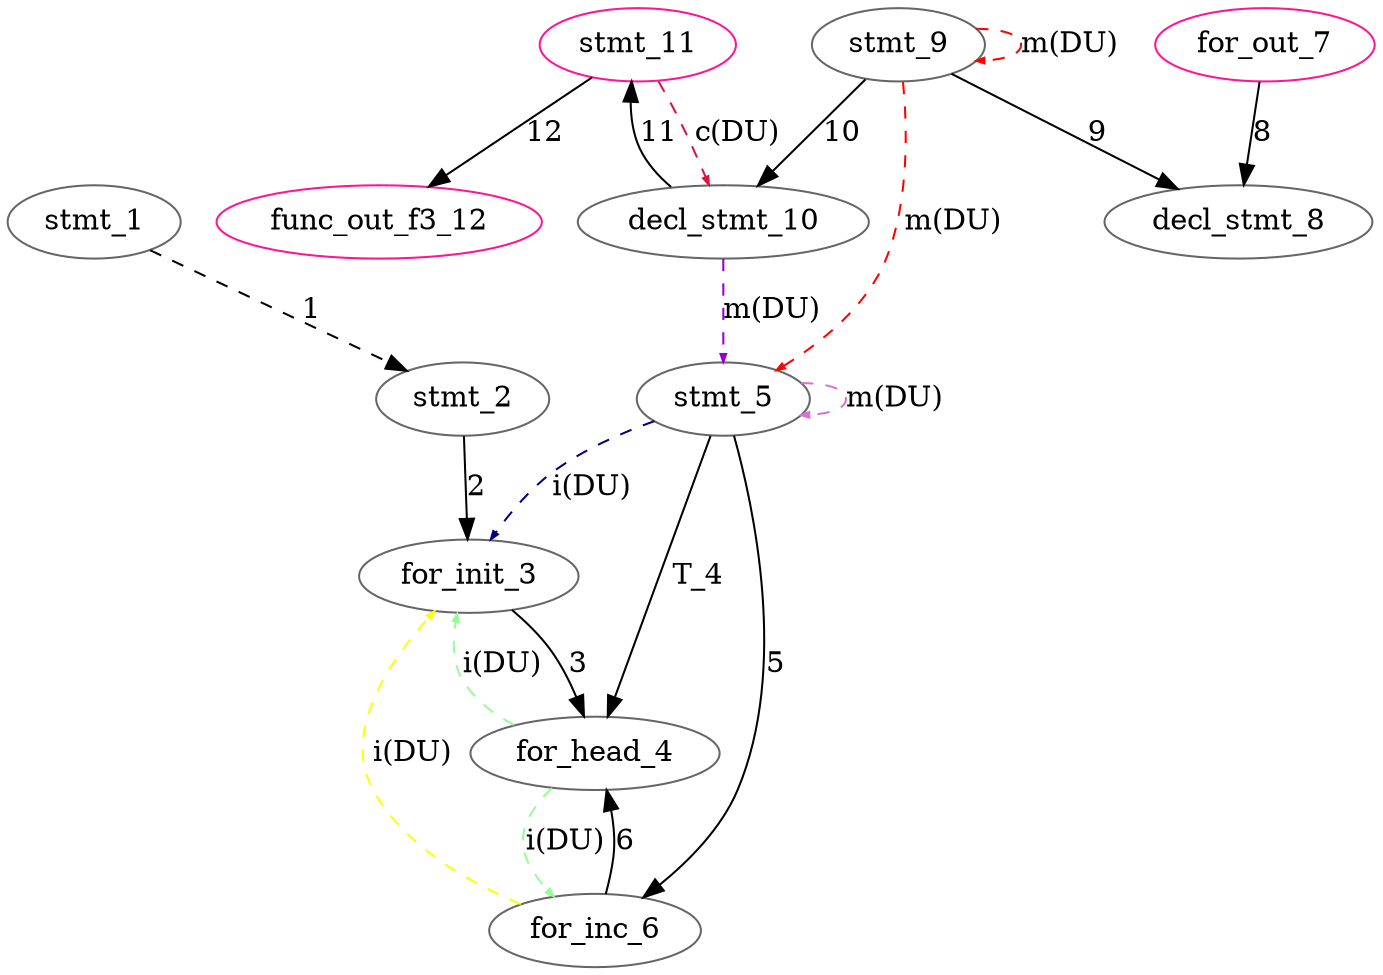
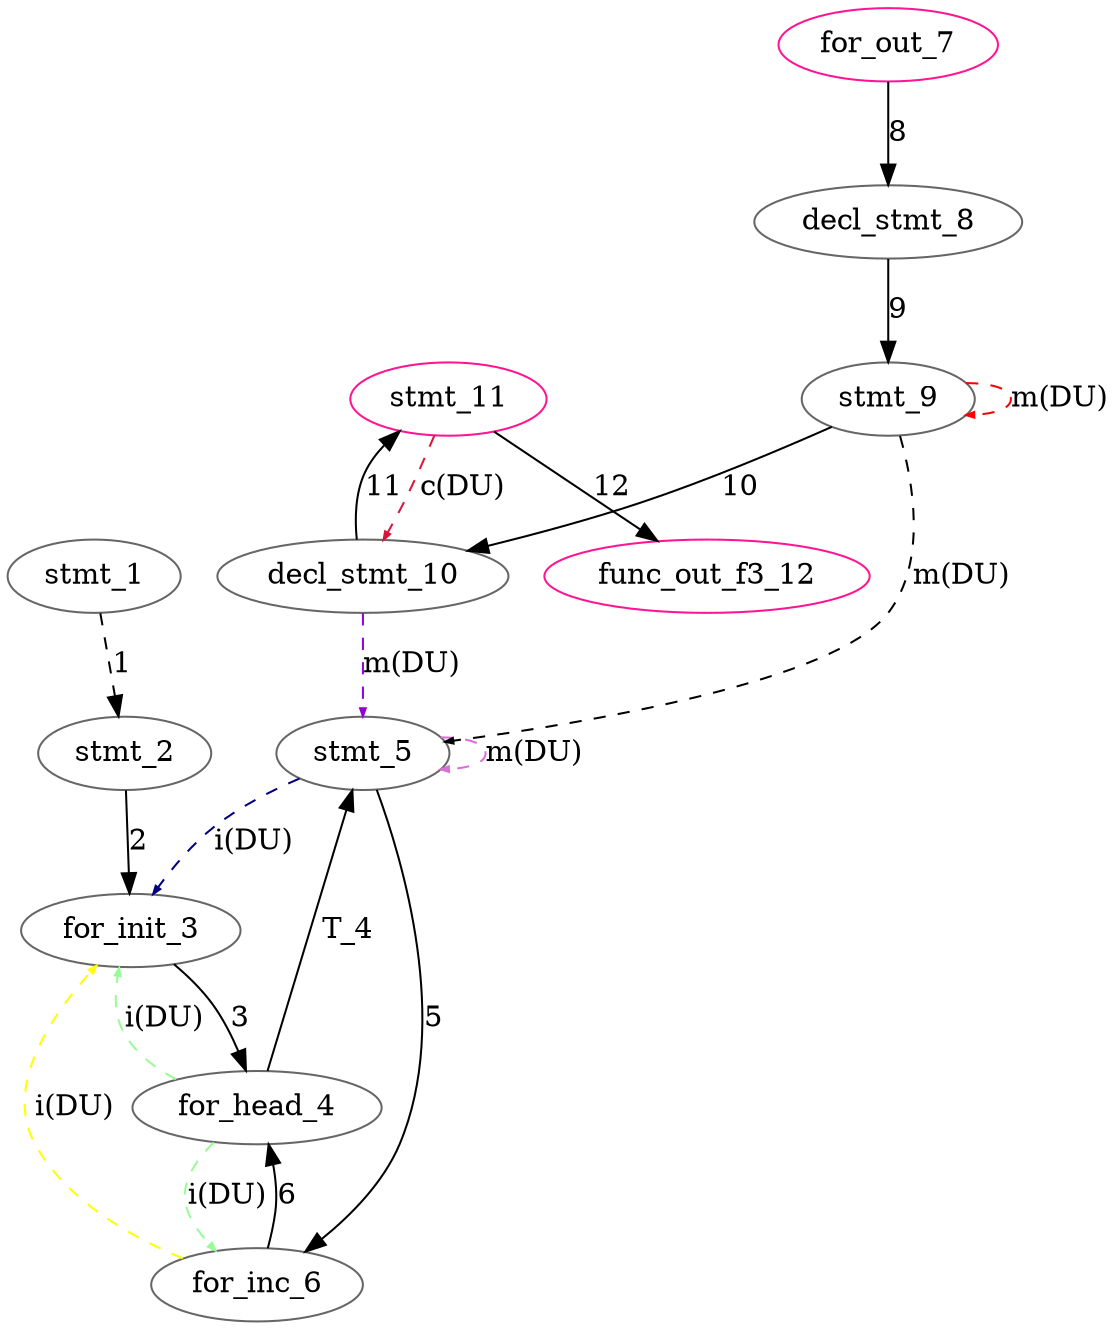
(1056, 127) -> (888, 300)
(891, 245) -> (768, 677)
(663, 566) -> (307, 941)
